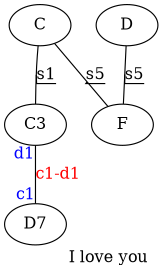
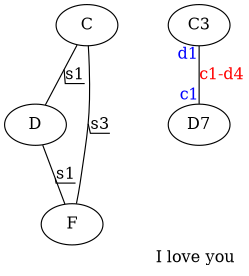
(36, 75) -> (61, 75)
(96, 75) -> (100, 125)
(134, 75) -> (66, 175)
(58, 175) -> (222, 75)
